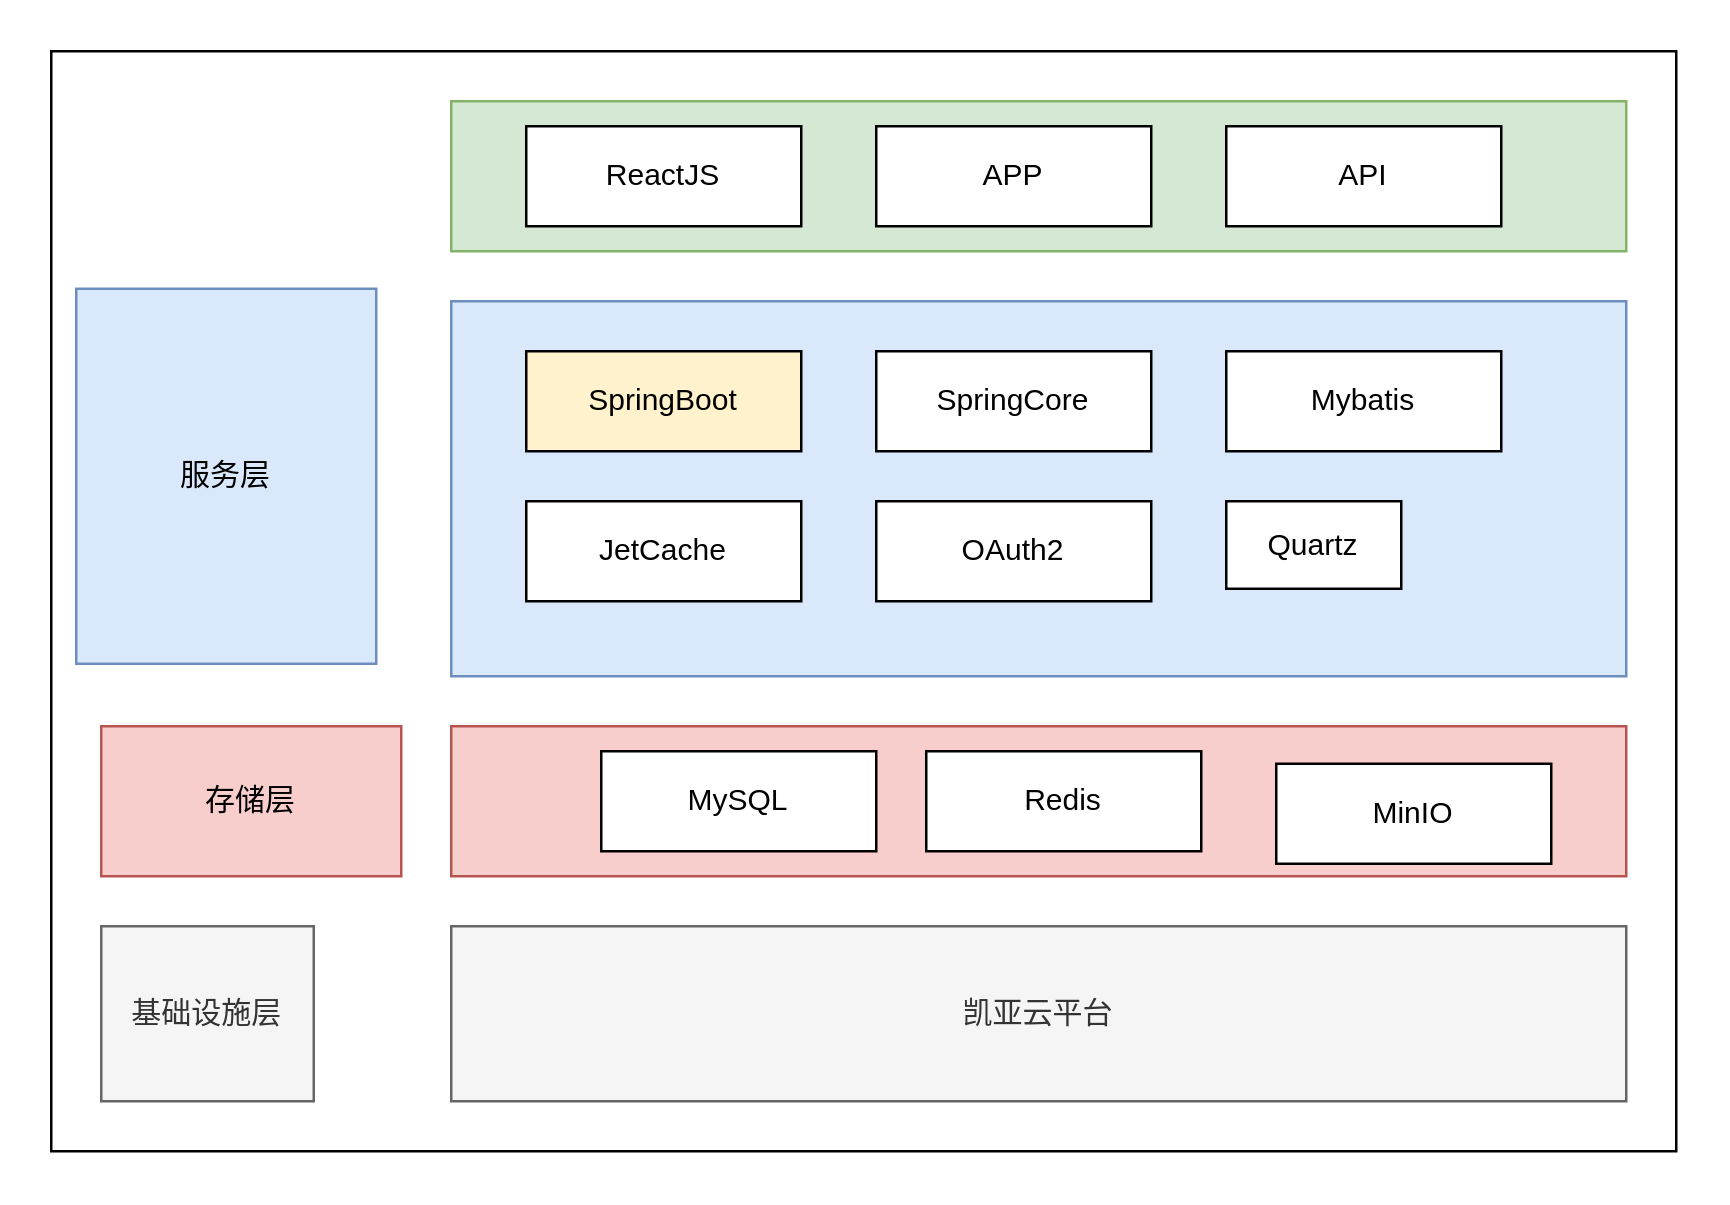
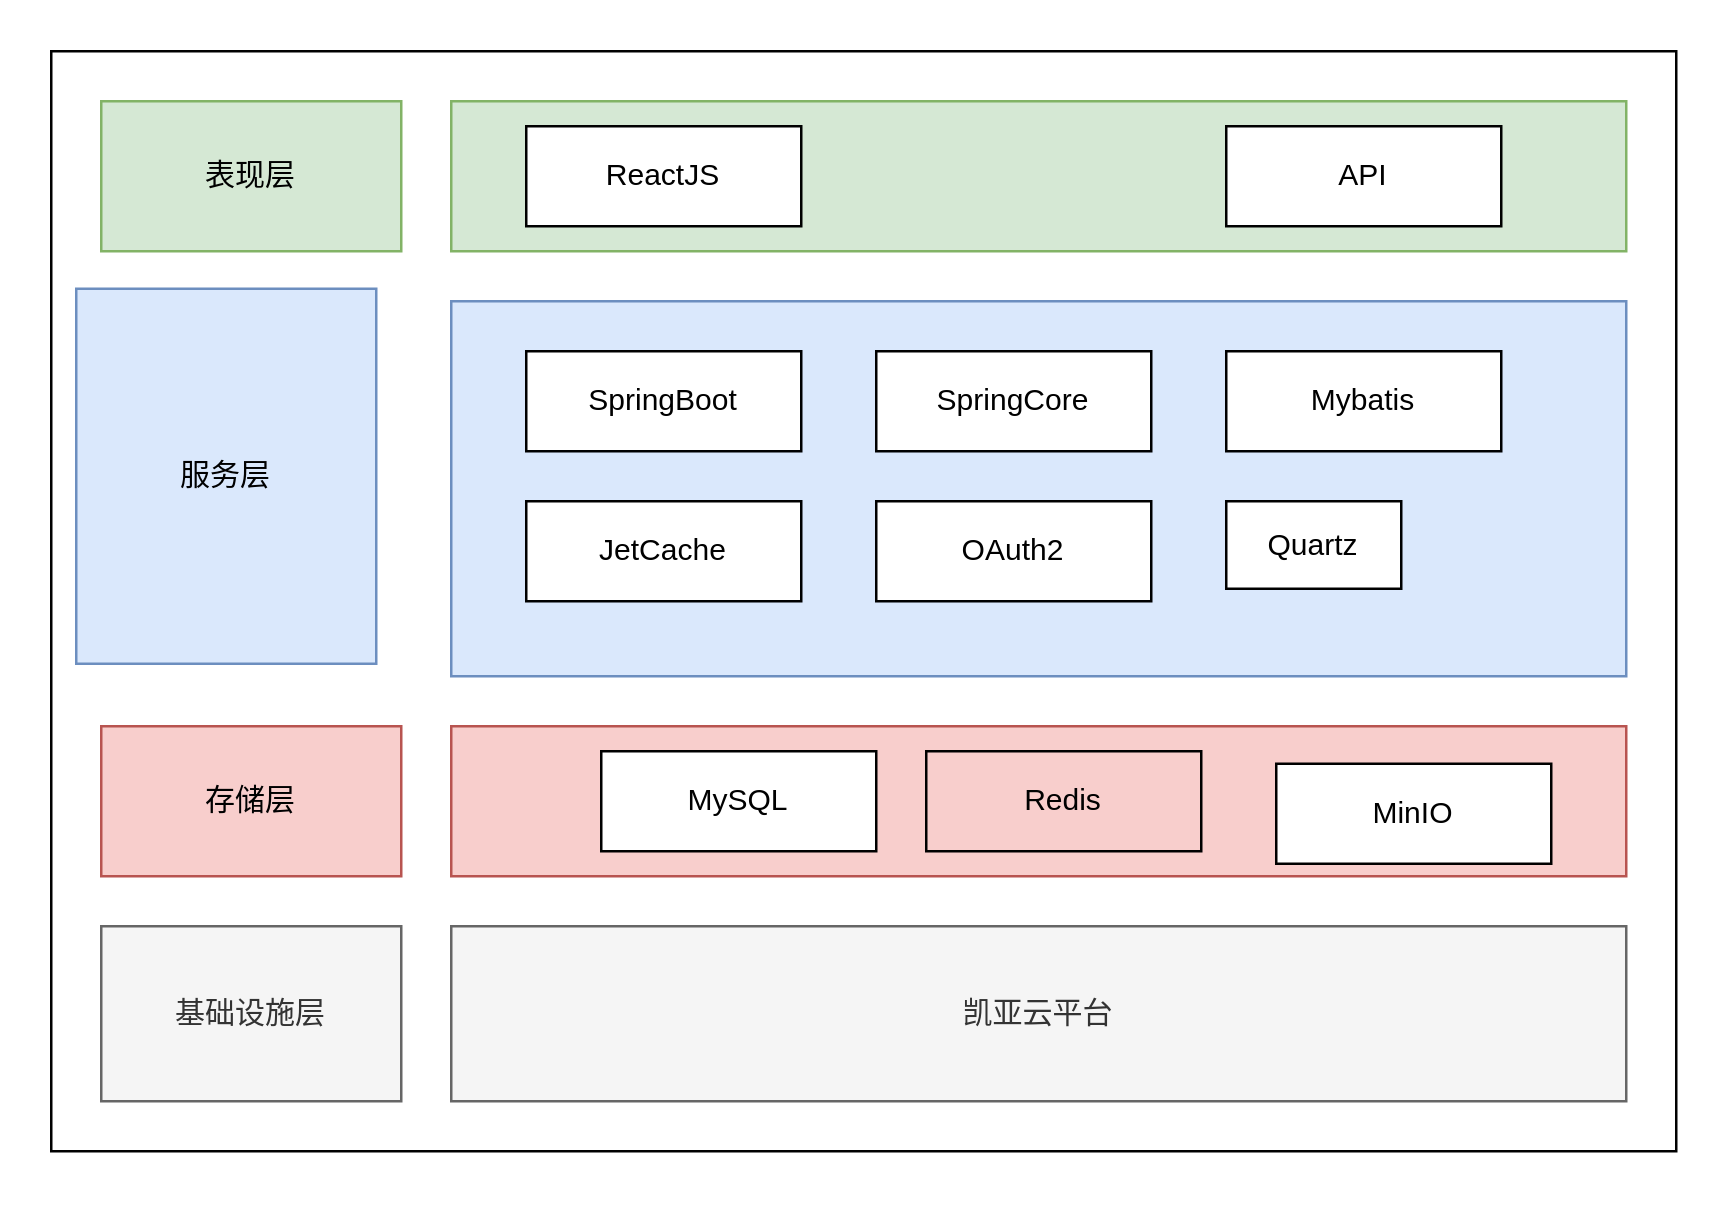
none -> (251, 176)
(1014, 176) -> none
(664, 401) -> (664, 401)
(1064, 801) -> (1064, 801)
(208, 1014) -> (251, 1014)
